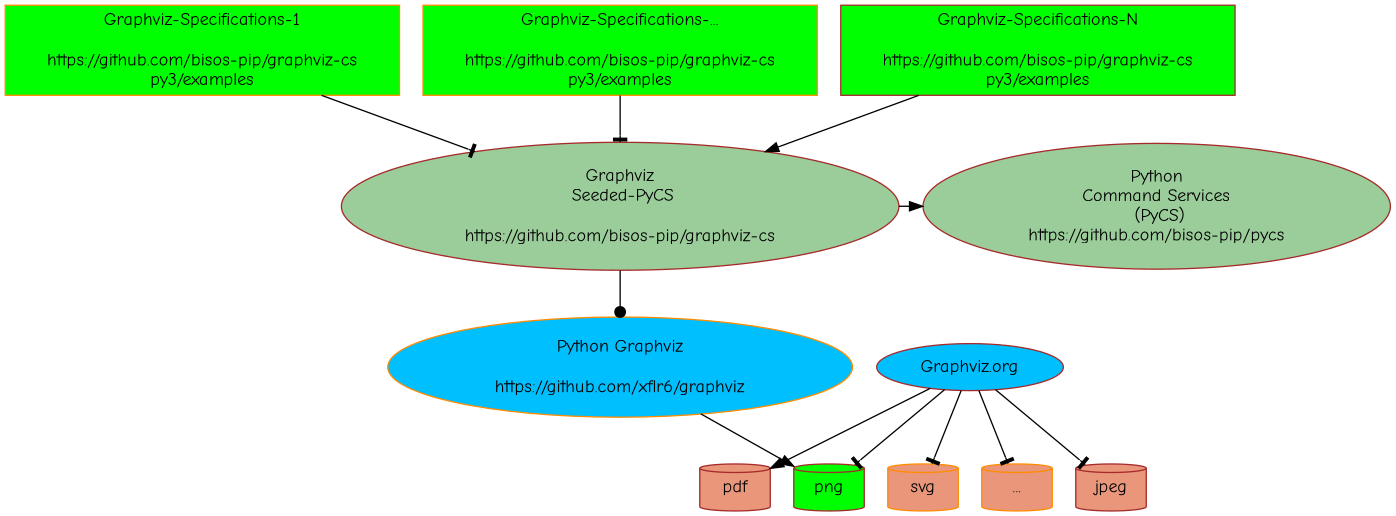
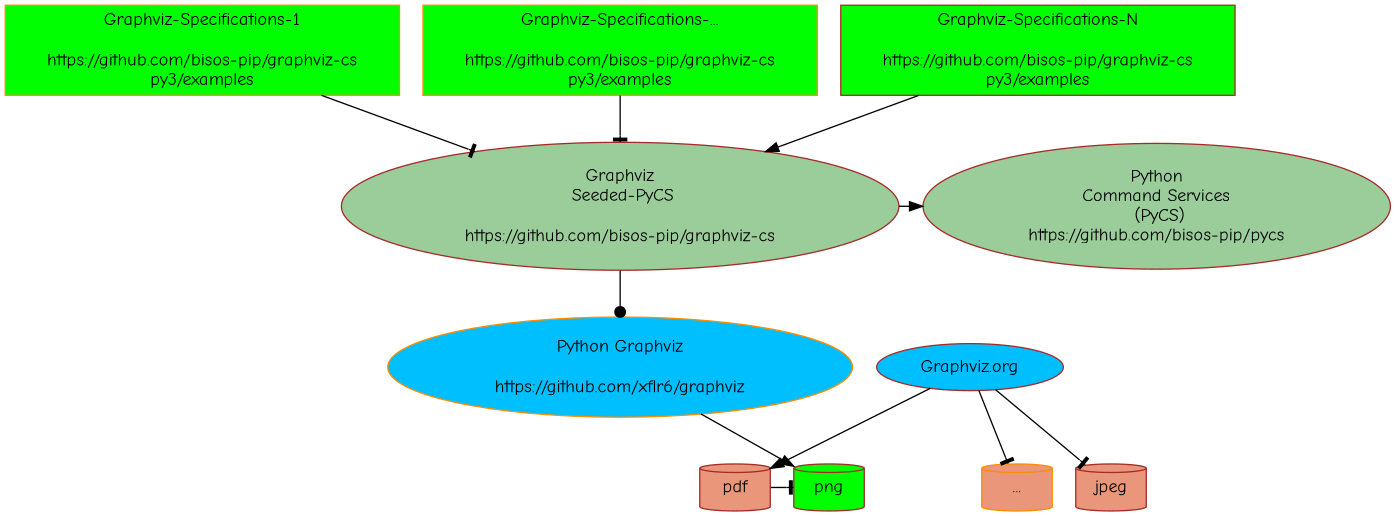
(902, 425) -> (779, 487)
(923, 487) -> none
